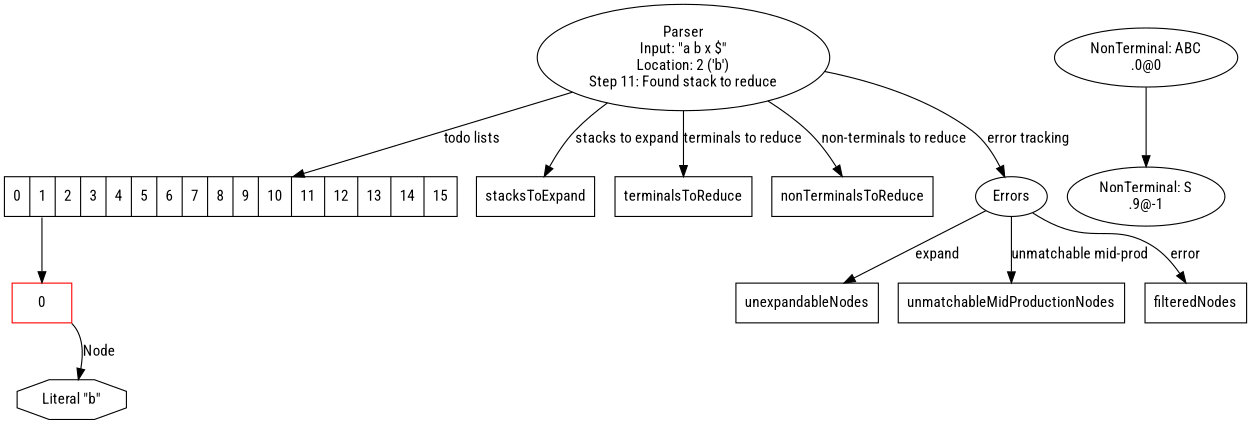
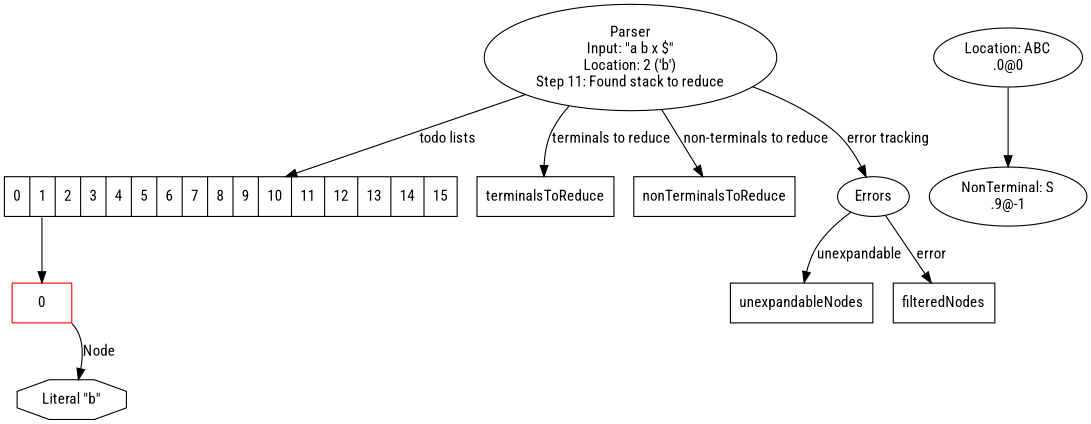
(1146, 58) -> (1008, 58)
(536, 197) -> none
(937, 254) -> (860, 254)
(1011, 303) -> none
